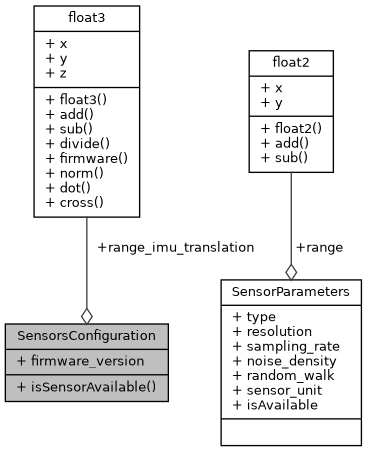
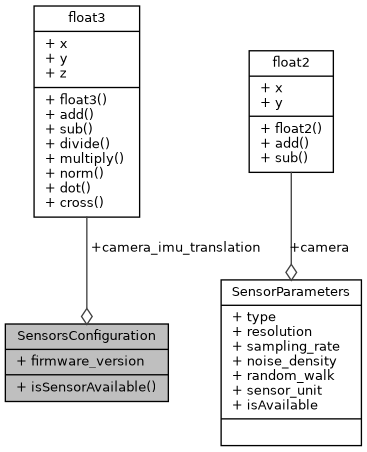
(87, 159) -> (85, 159)
(174, 249) -> (174, 249)
(318, 249) -> (318, 249)
